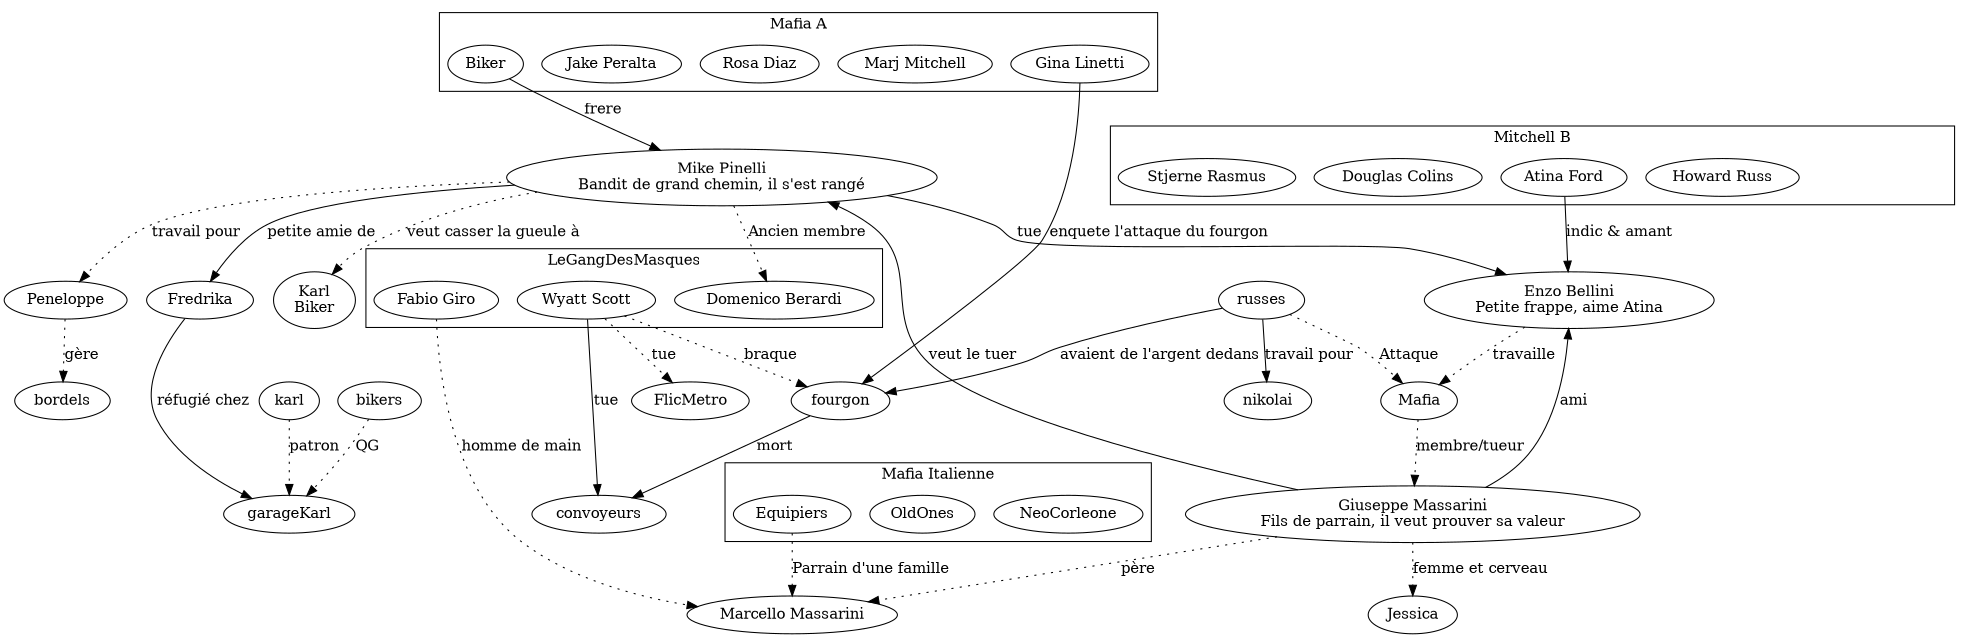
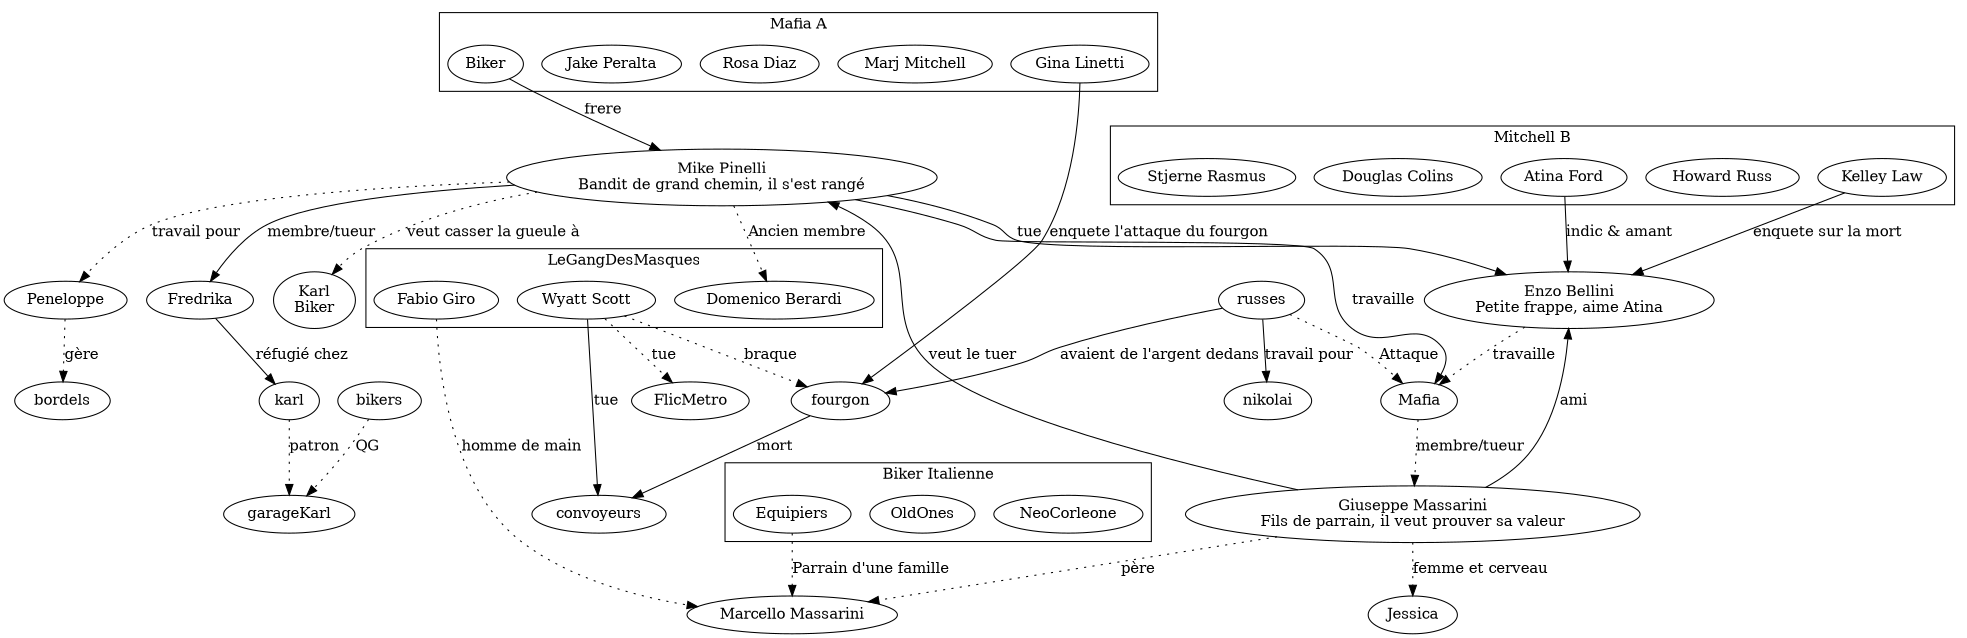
none -> (1882, 177)
(321, 232) -> (321, 232)
none -> (1324, 257)
(158, 422) -> (242, 347)
(938, 475) -> (938, 475)
